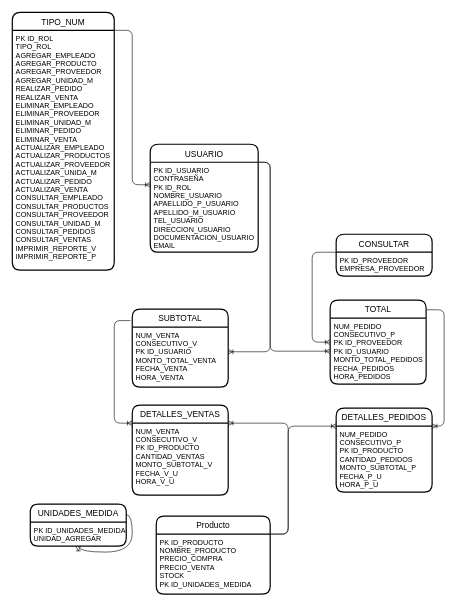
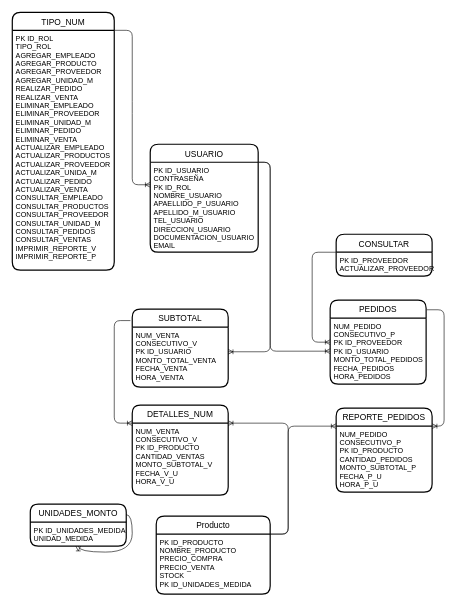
(369, 260) -> (369, 260)
(378, 310) -> (378, 310)
(180, 415) -> (180, 415)
(384, 418) -> (384, 418)
(78, 514) -> (78, 514)
(75, 530) -> (75, 530)
